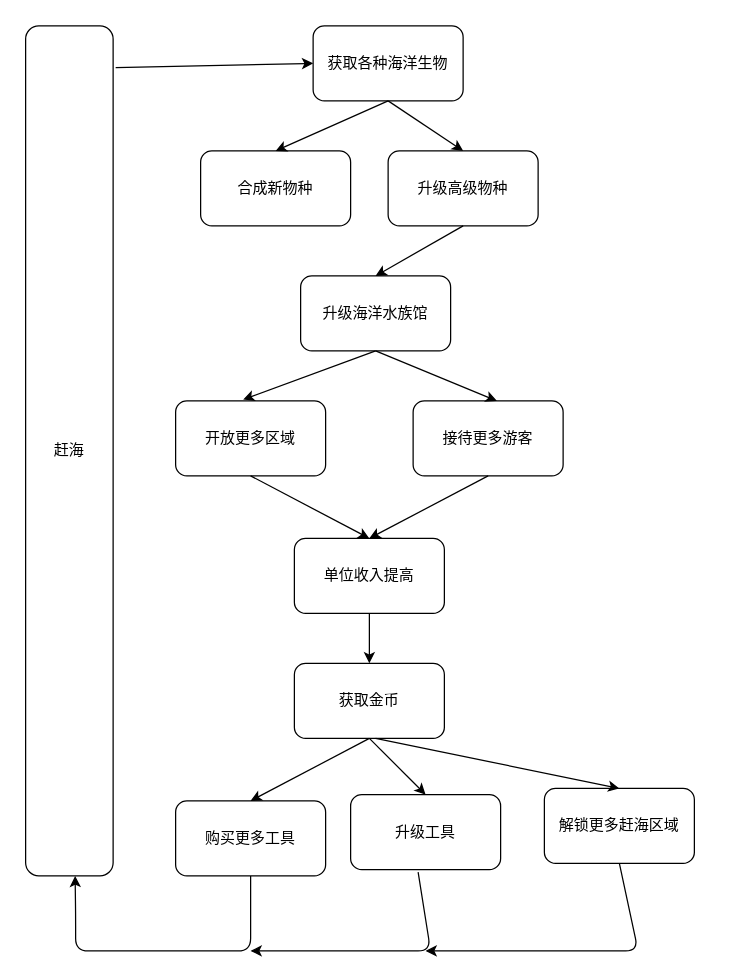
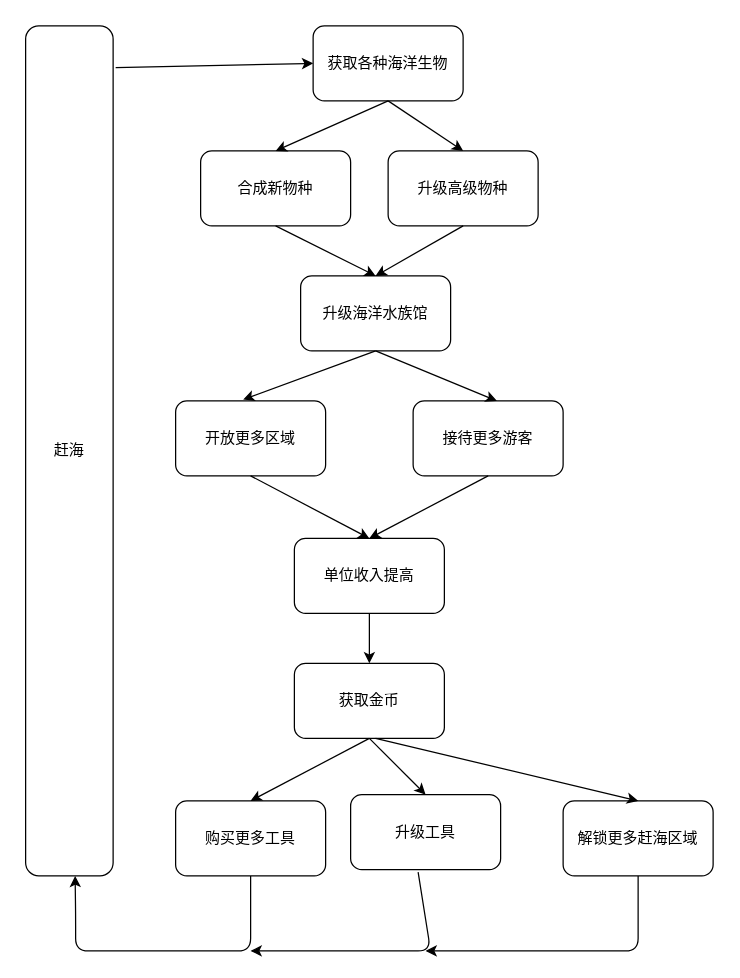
none -> (322, 249)
(619, 826) -> (638, 838)
